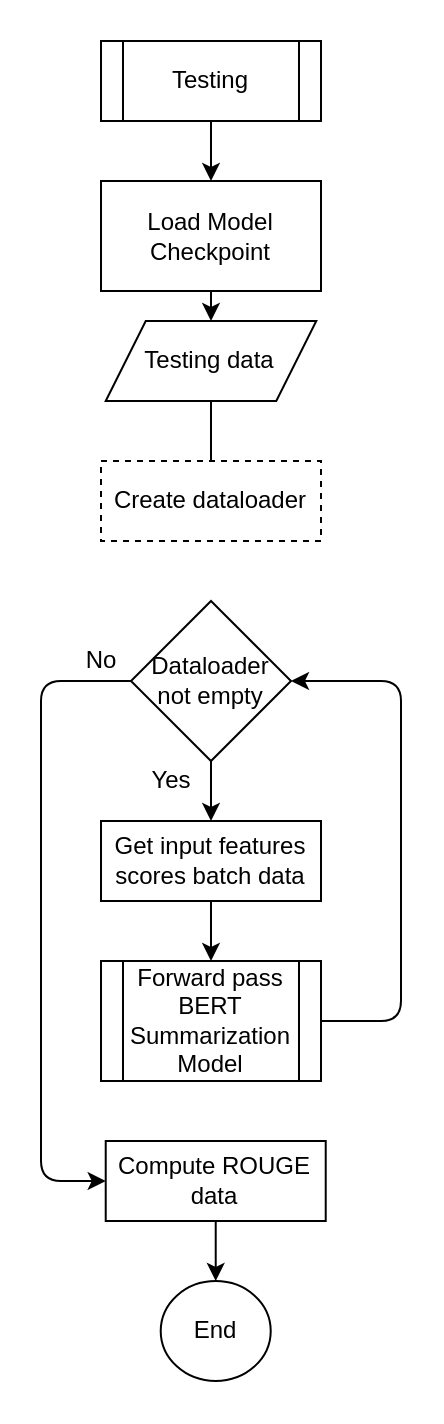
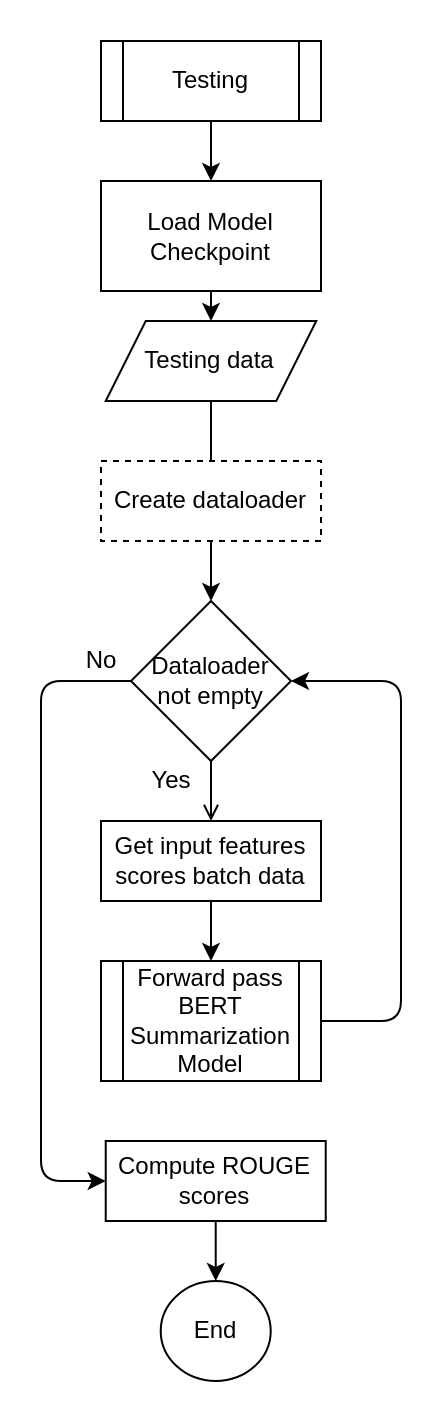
none -> (211, 564)
(211, 806) -> (211, 808)
(215, 1181) -> (215, 1181)
